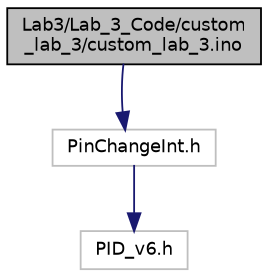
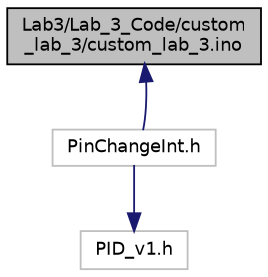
(122, 88) -> (146, 106)
(134, 250) -> (134, 250)
